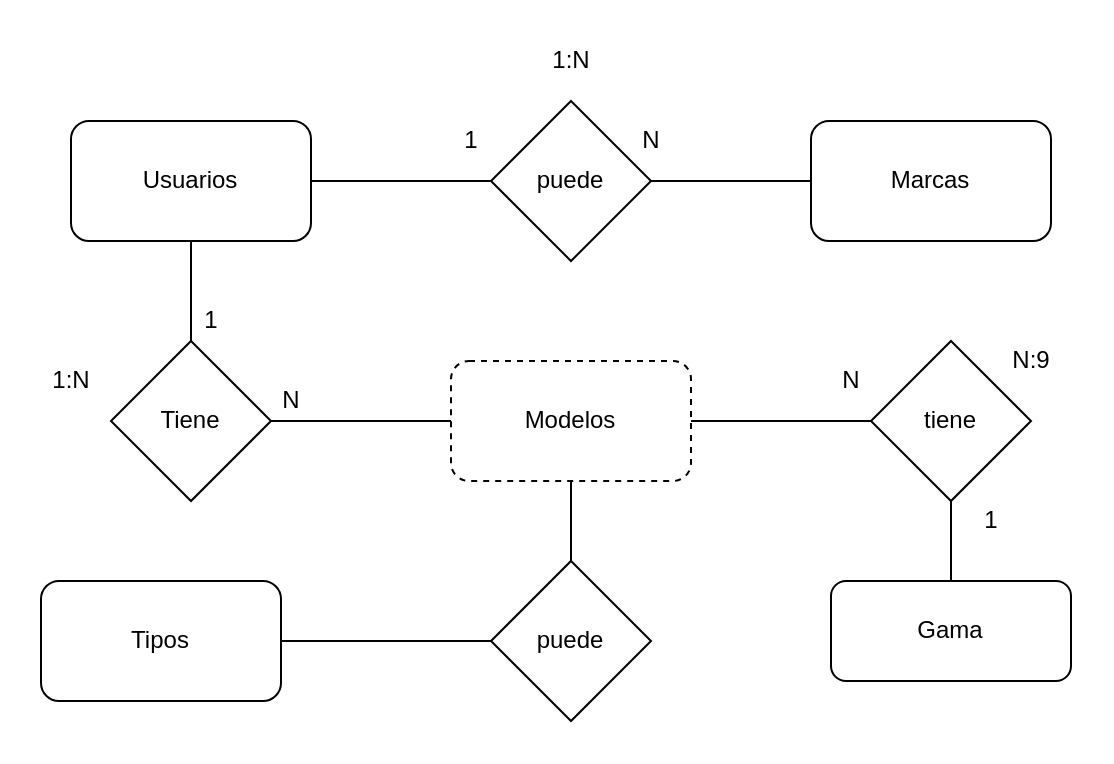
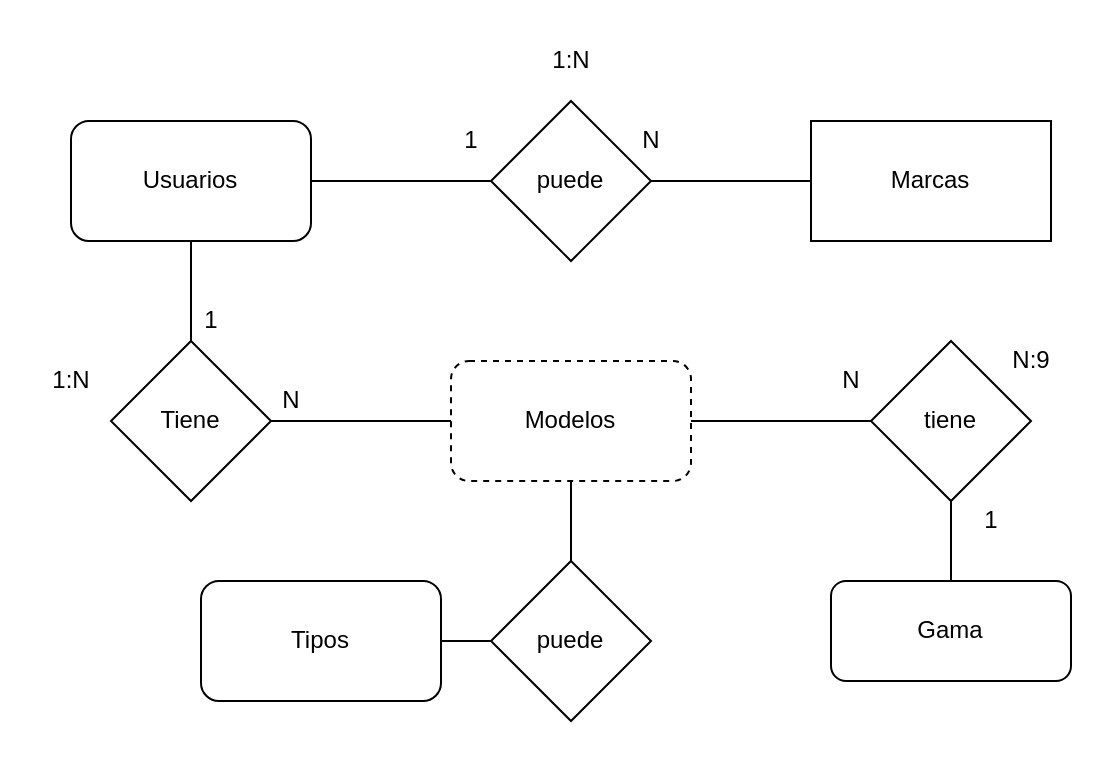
(931, 181) -> (931, 181)
(161, 641) -> (321, 641)
